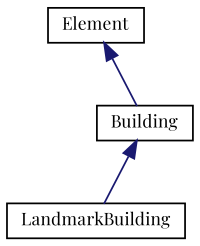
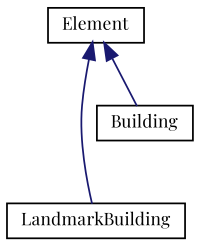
(116, 180) -> (82, 132)
